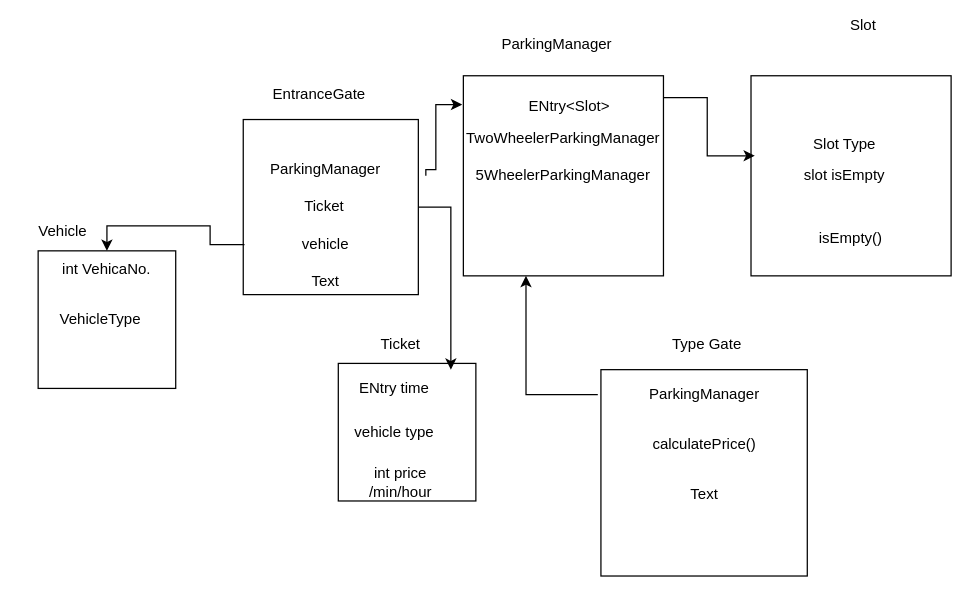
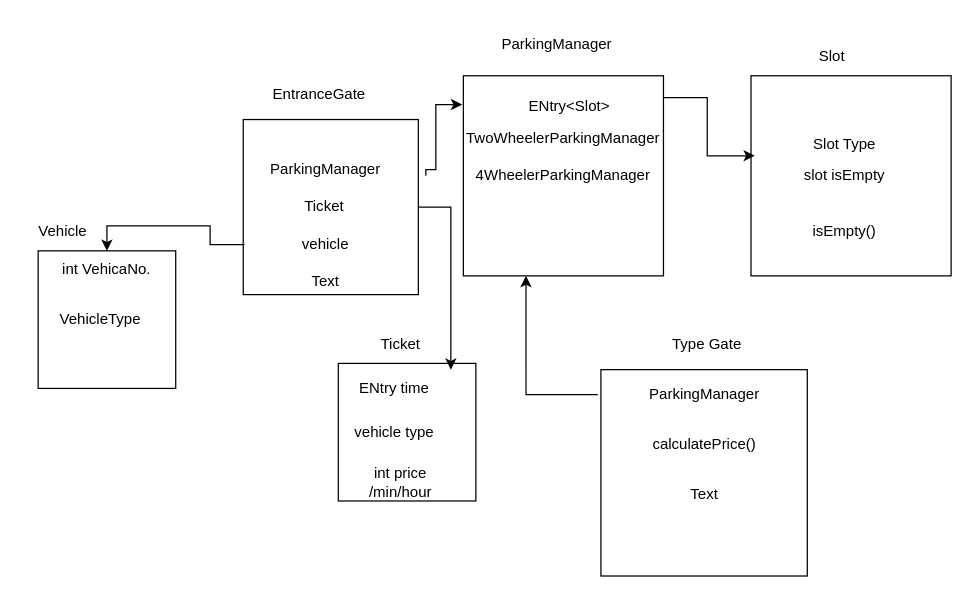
(863, 26) -> (832, 57)
(563, 176) -> (563, 176)
(851, 238) -> (844, 232)
